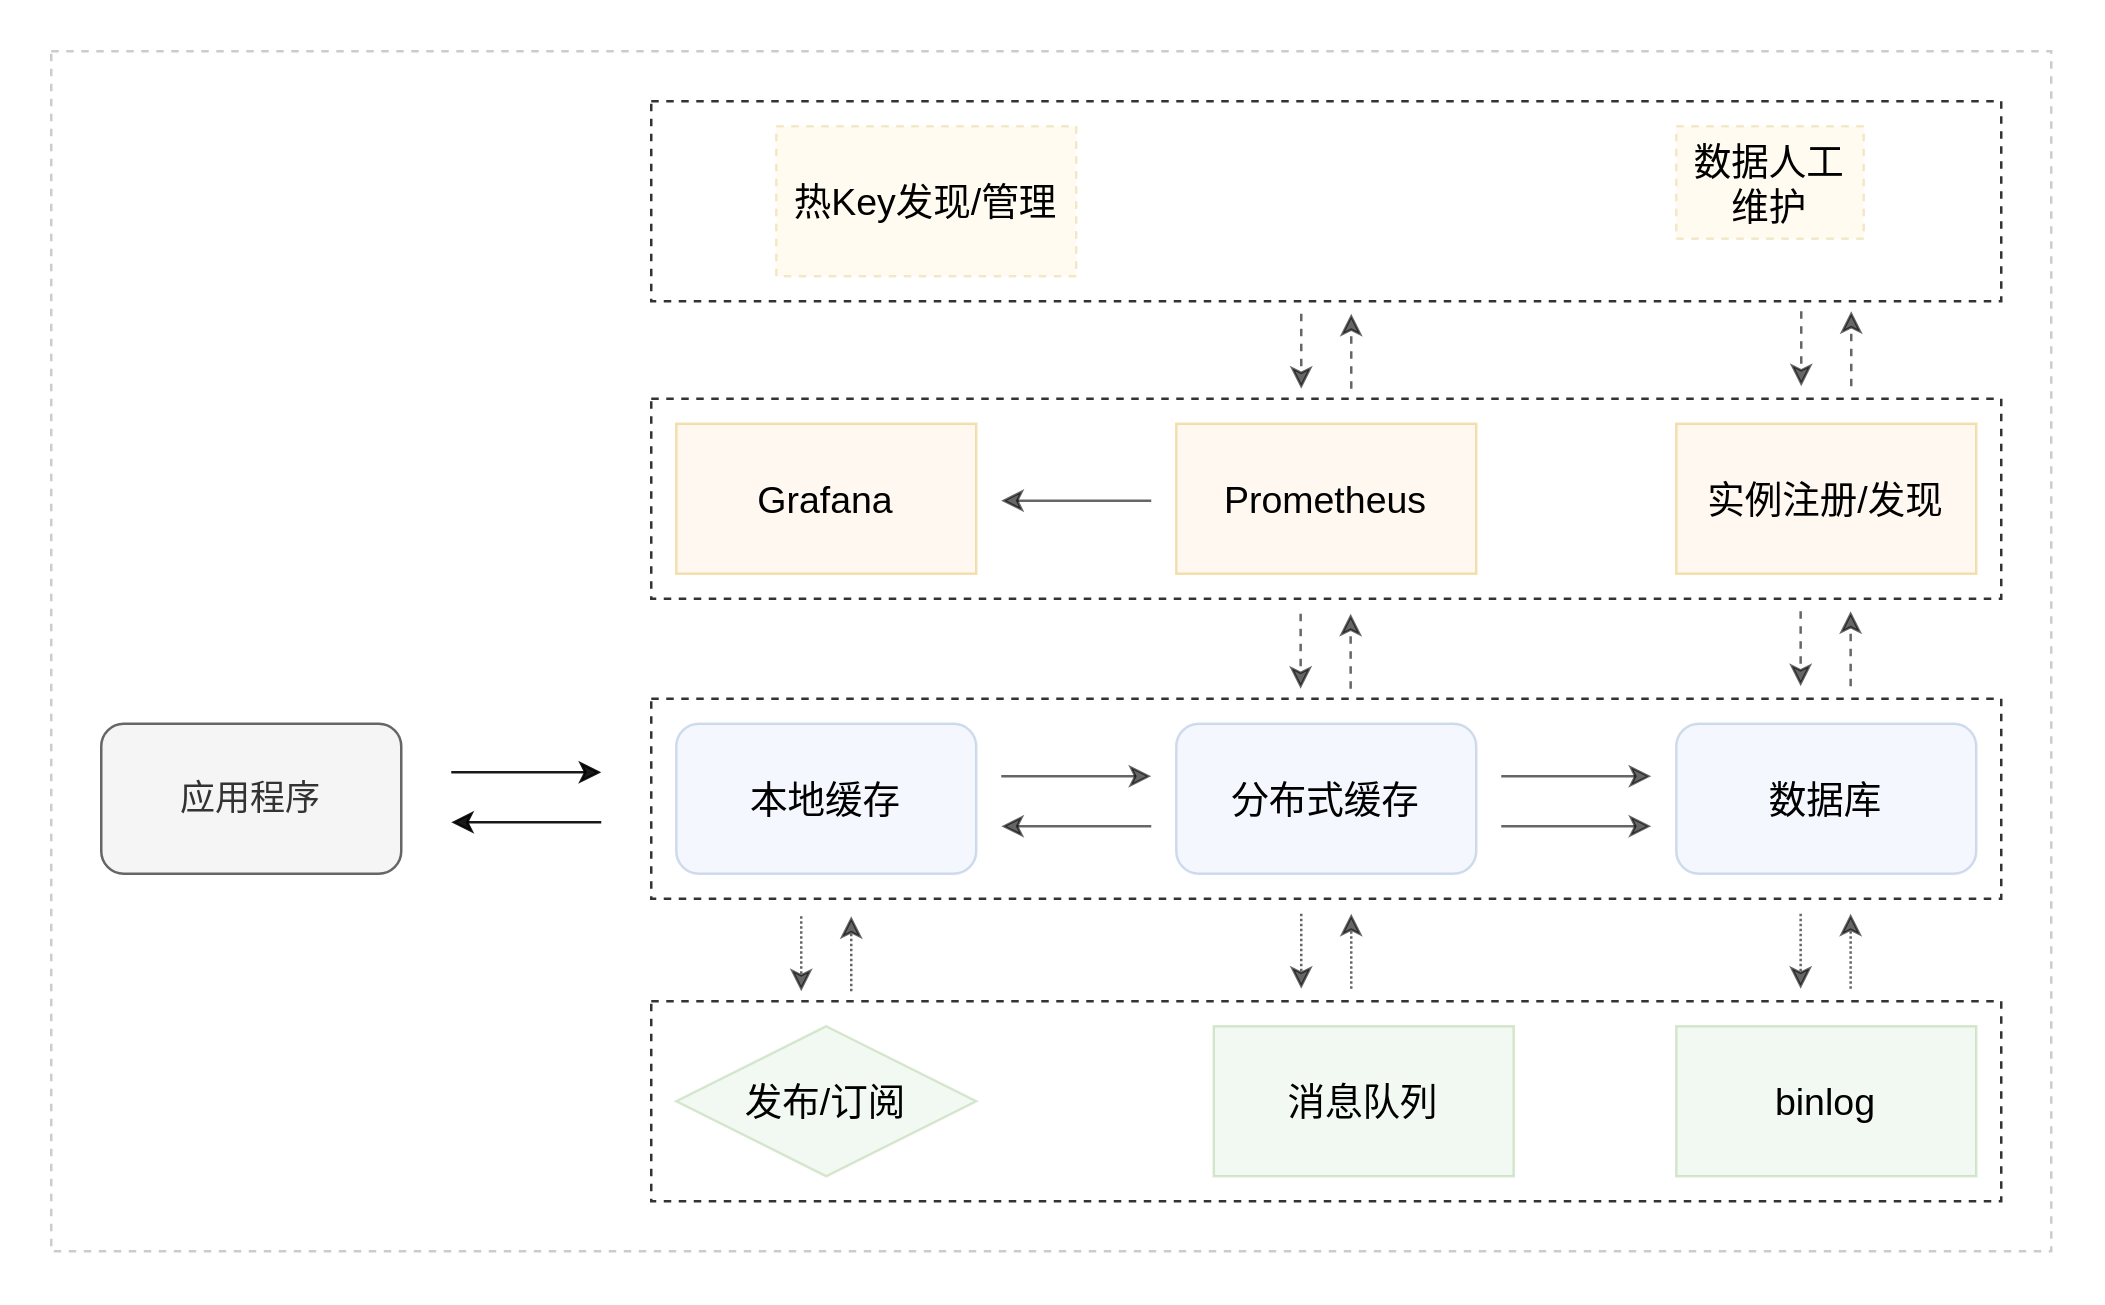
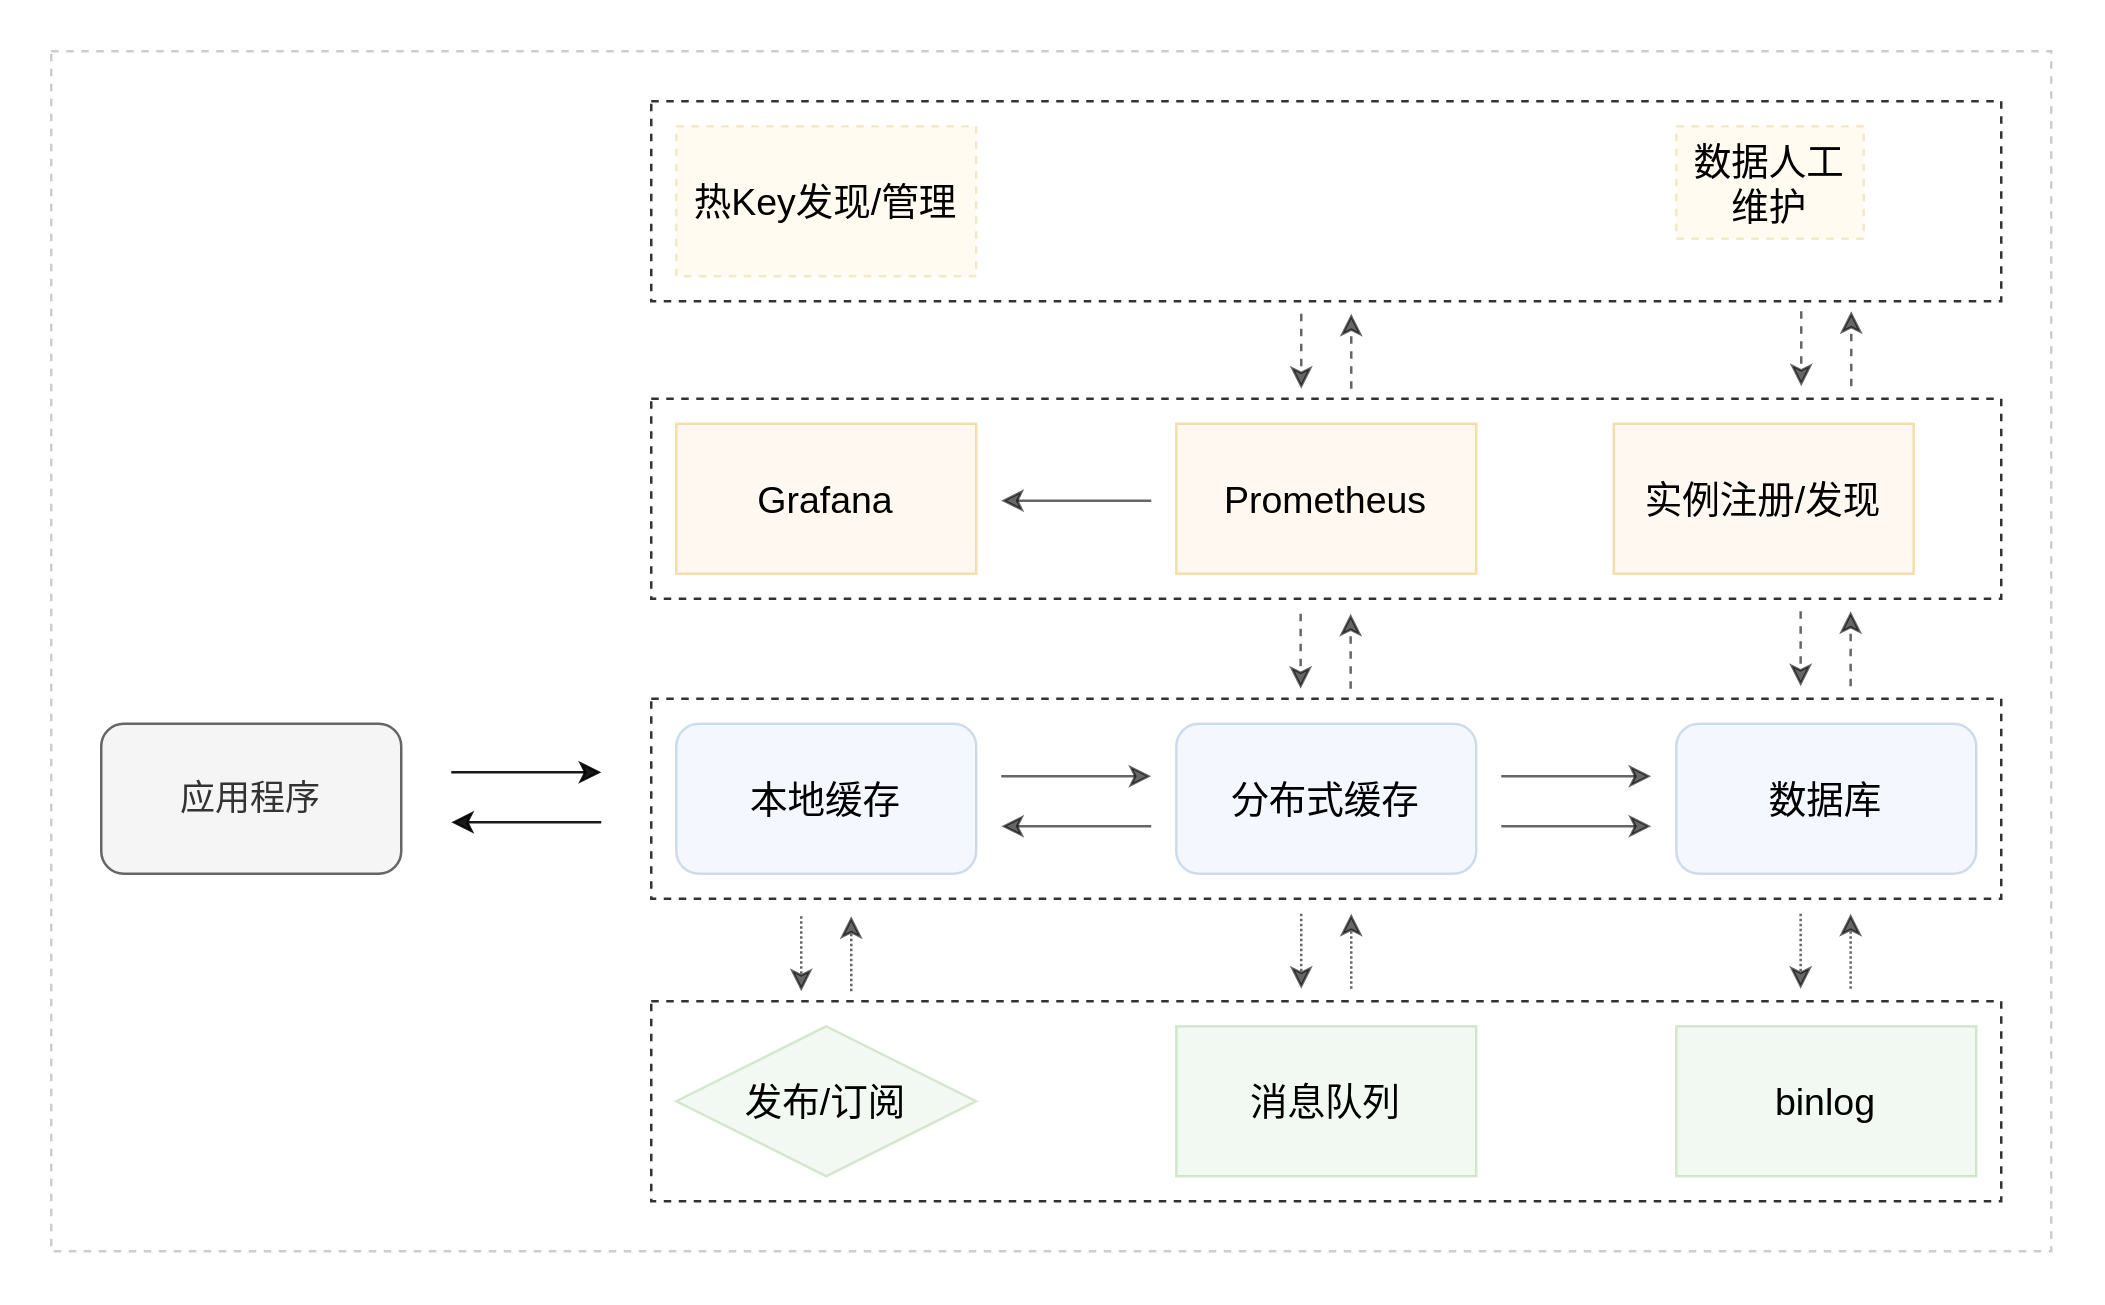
(926, 201) -> (826, 201)
(1826, 499) -> (1764, 499)
(1364, 1101) -> (1326, 1101)
